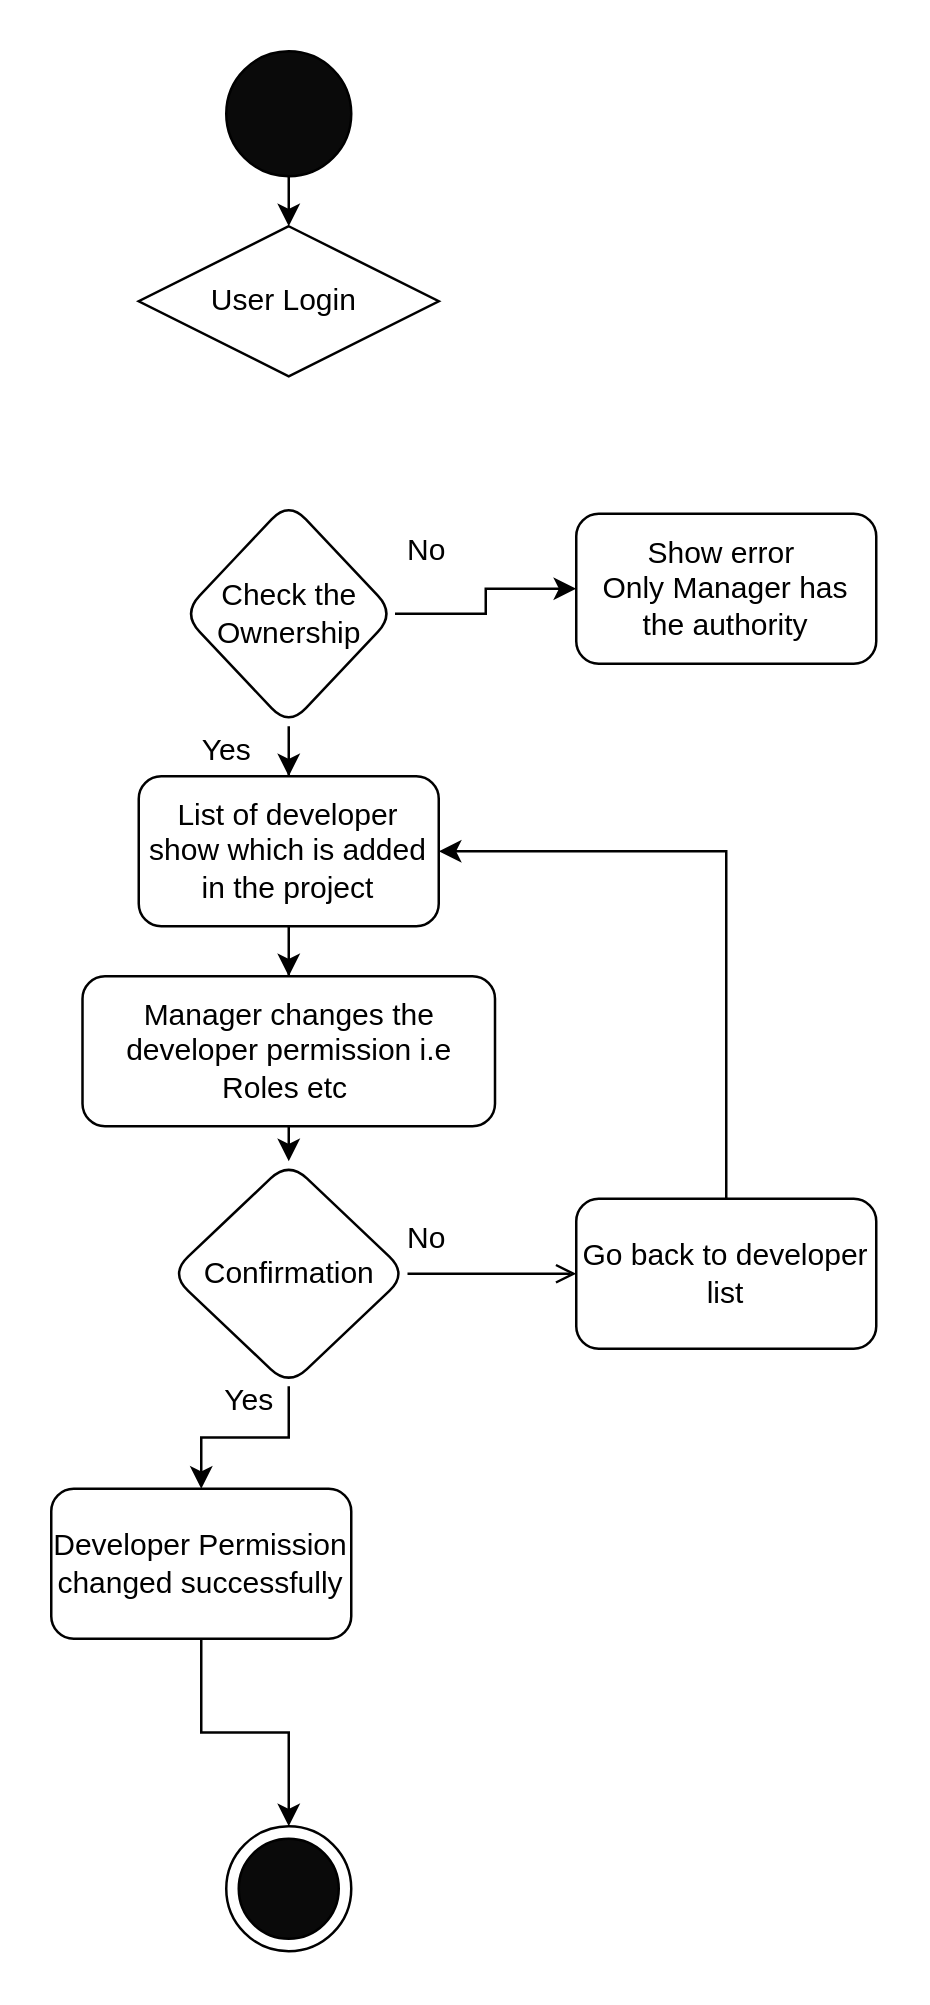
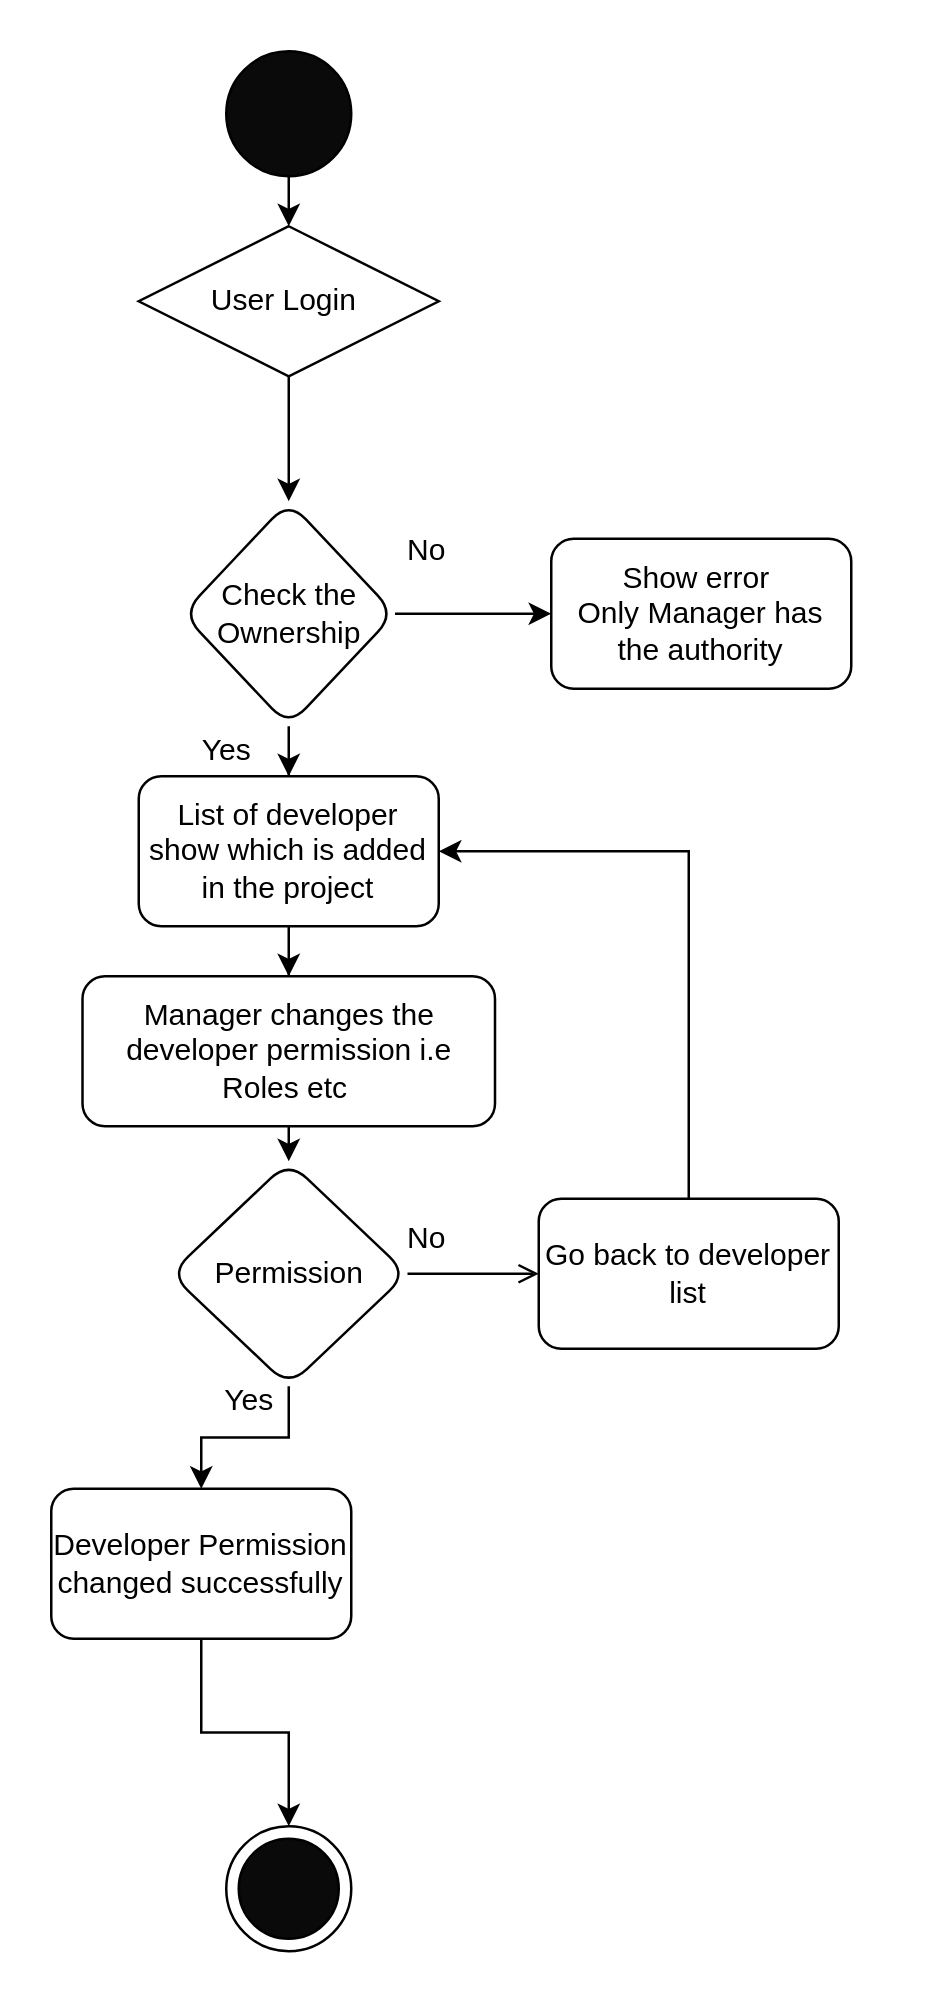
none -> (289, 430)
(726, 589) -> (701, 614)
(290, 1274) -> (290, 1274)
(726, 1274) -> (689, 1274)
